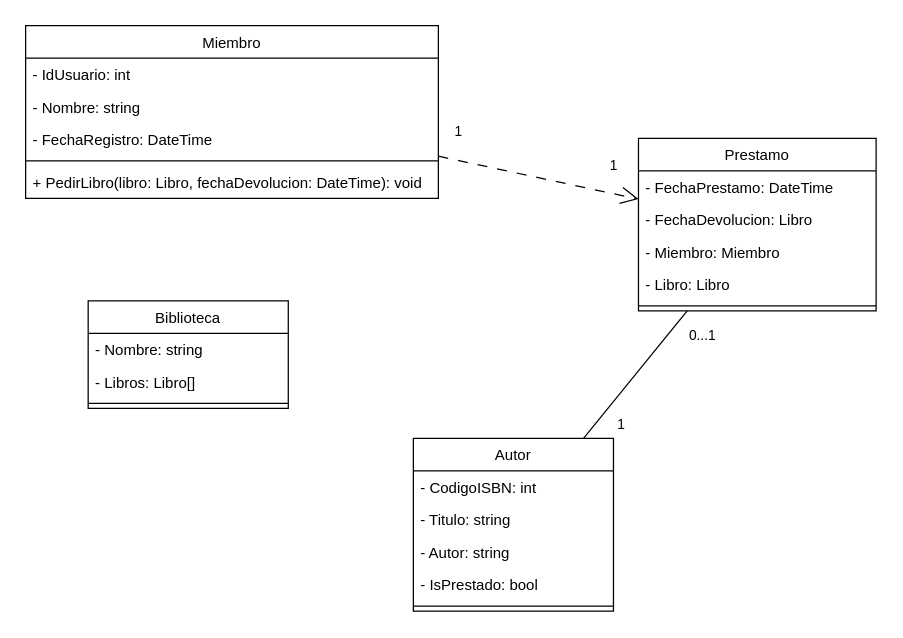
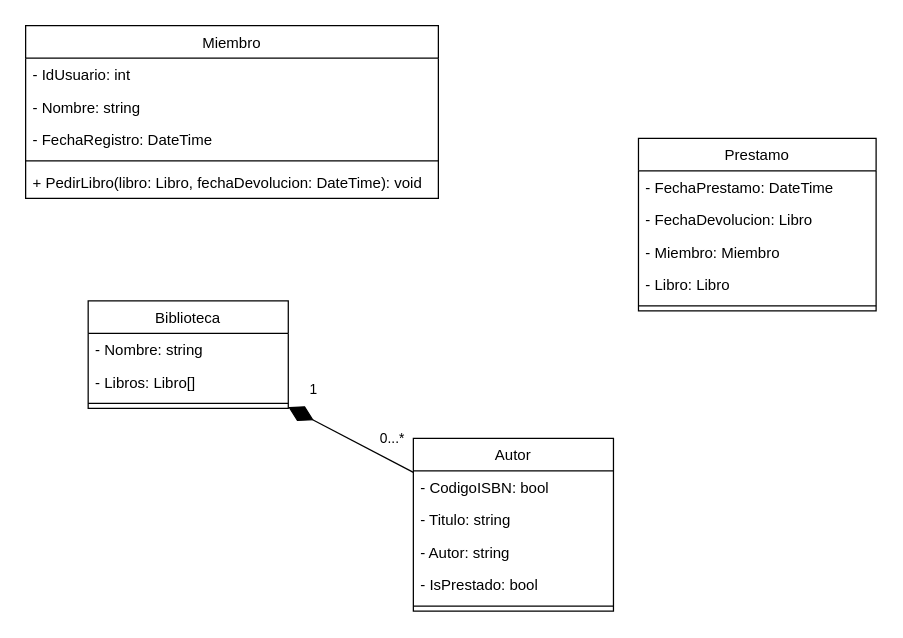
(556, 181) -> none
(634, 375) -> none
none -> (362, 446)
(482, 488) -> (486, 488)
